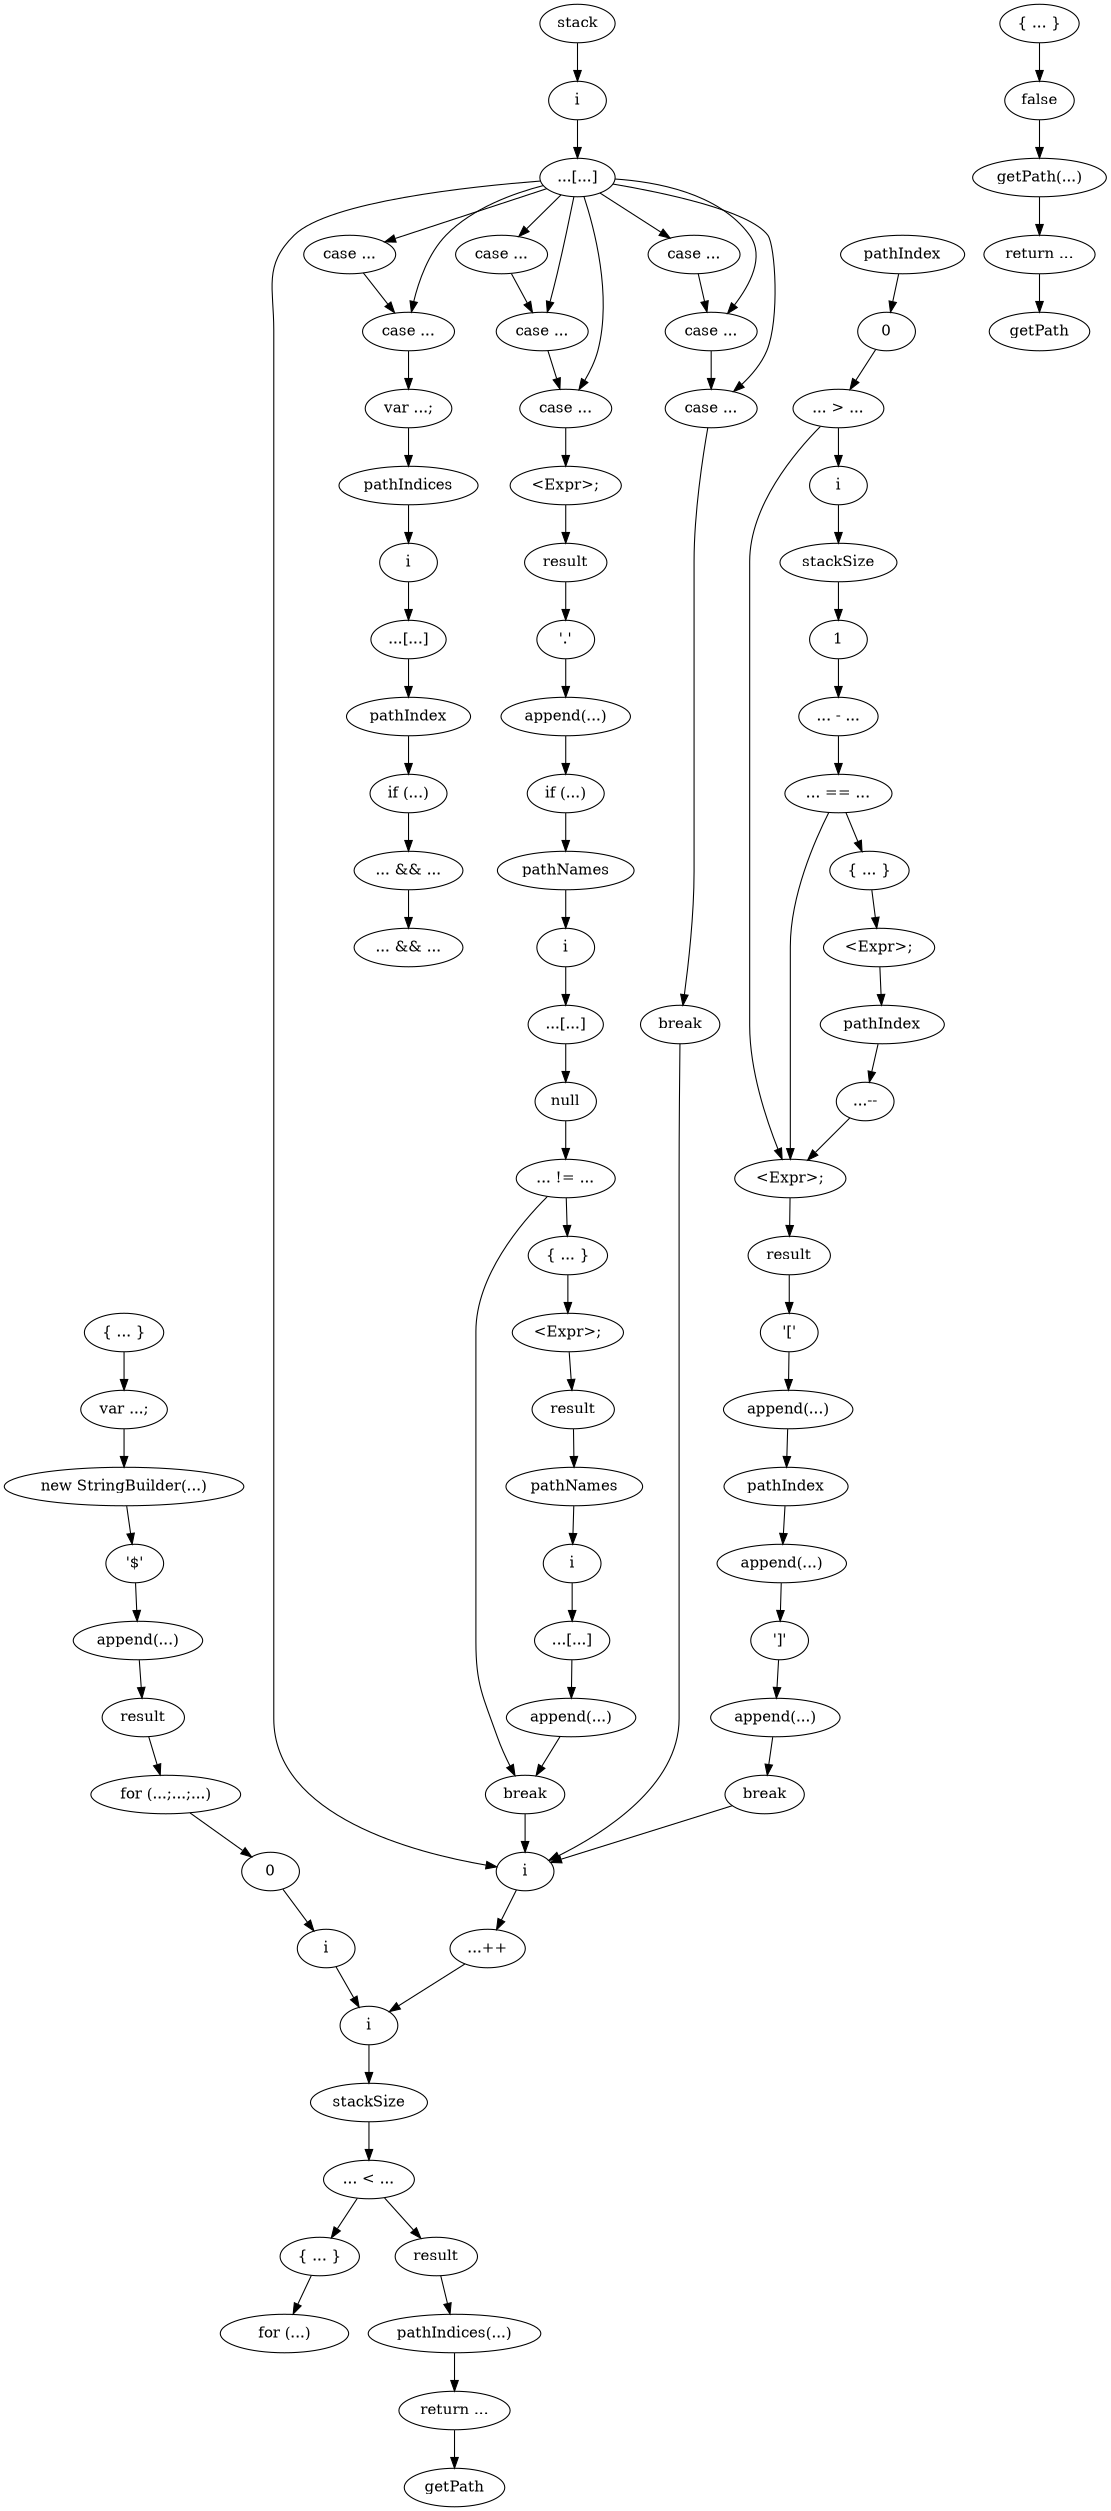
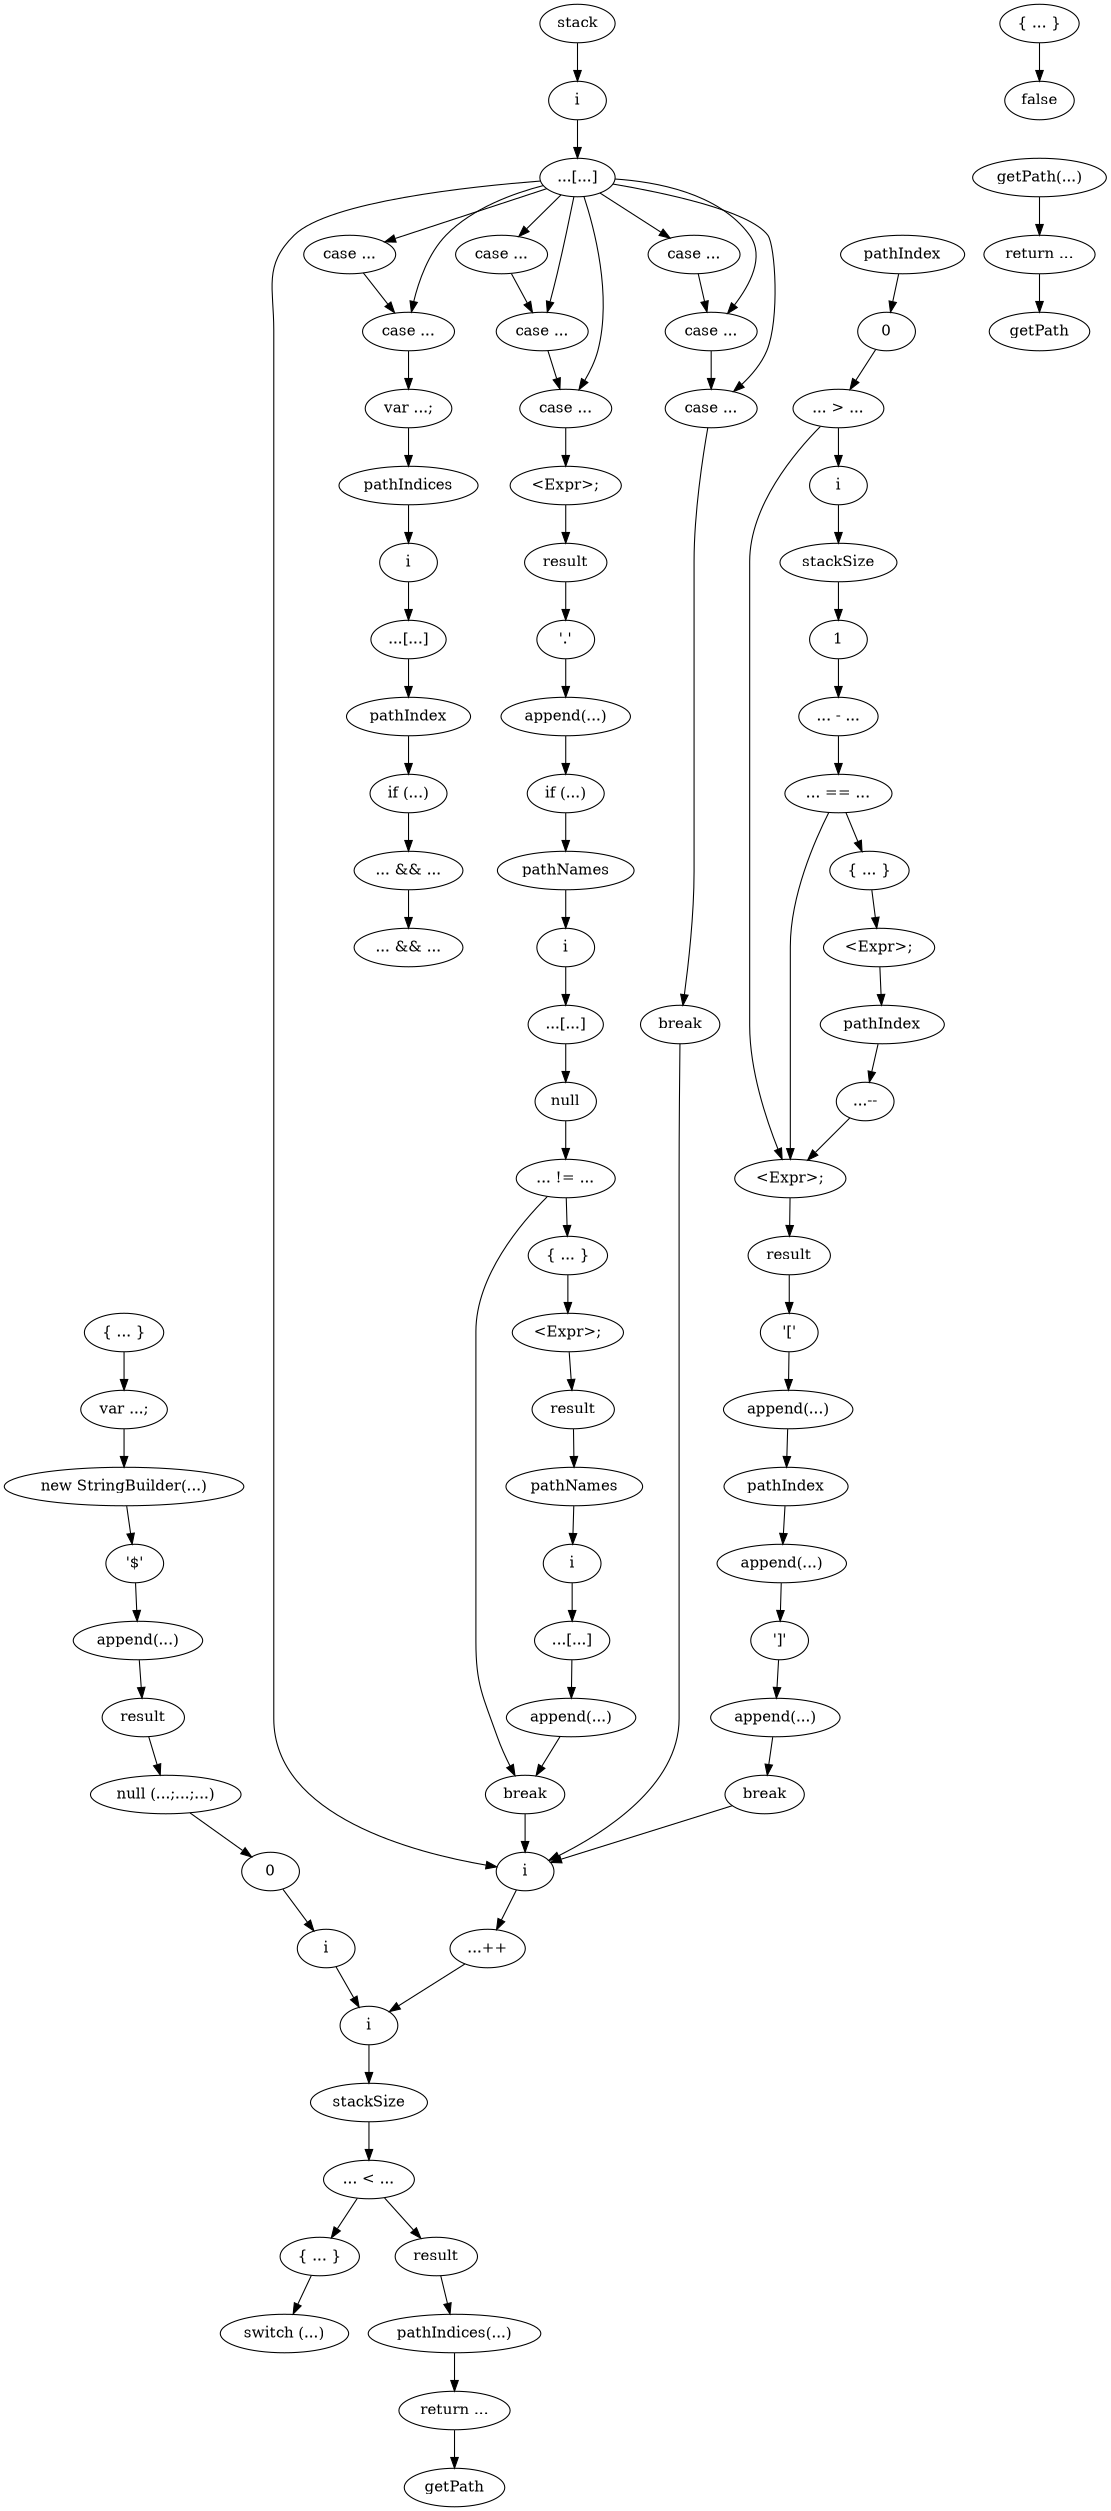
(1040, 134) -> none
(166, 1795) -> (166, 1795)
(284, 2334) -> (284, 2334)
